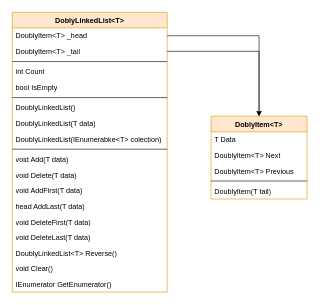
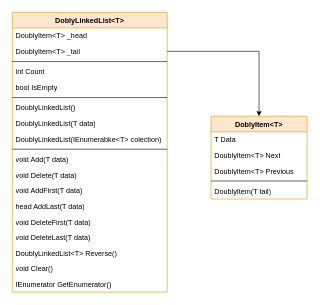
(221, 36) -> none
